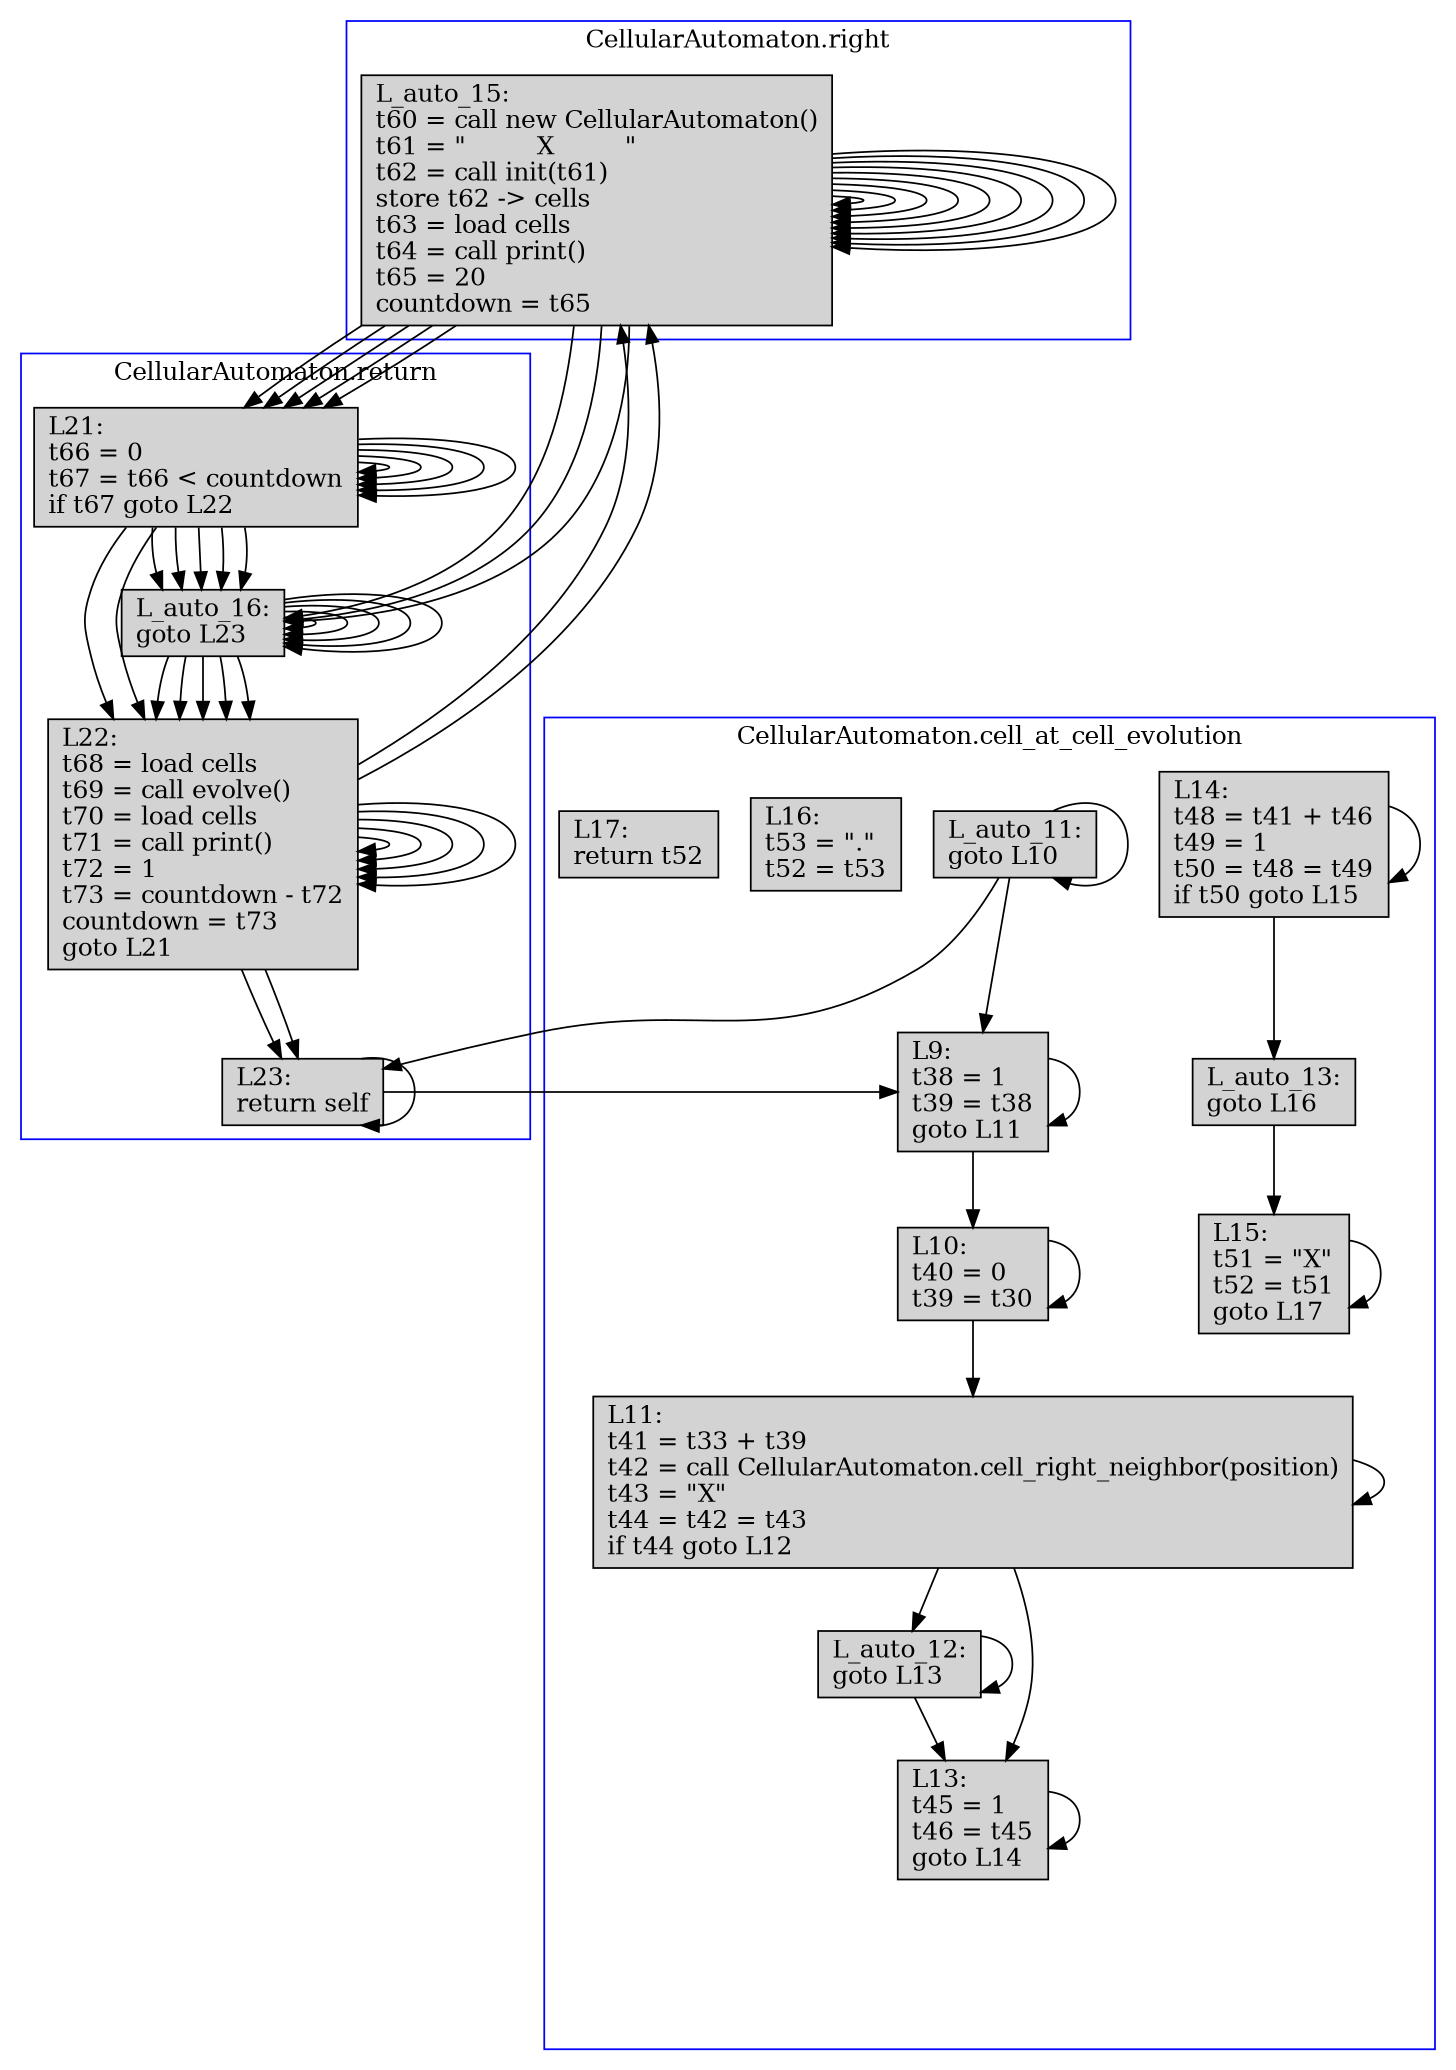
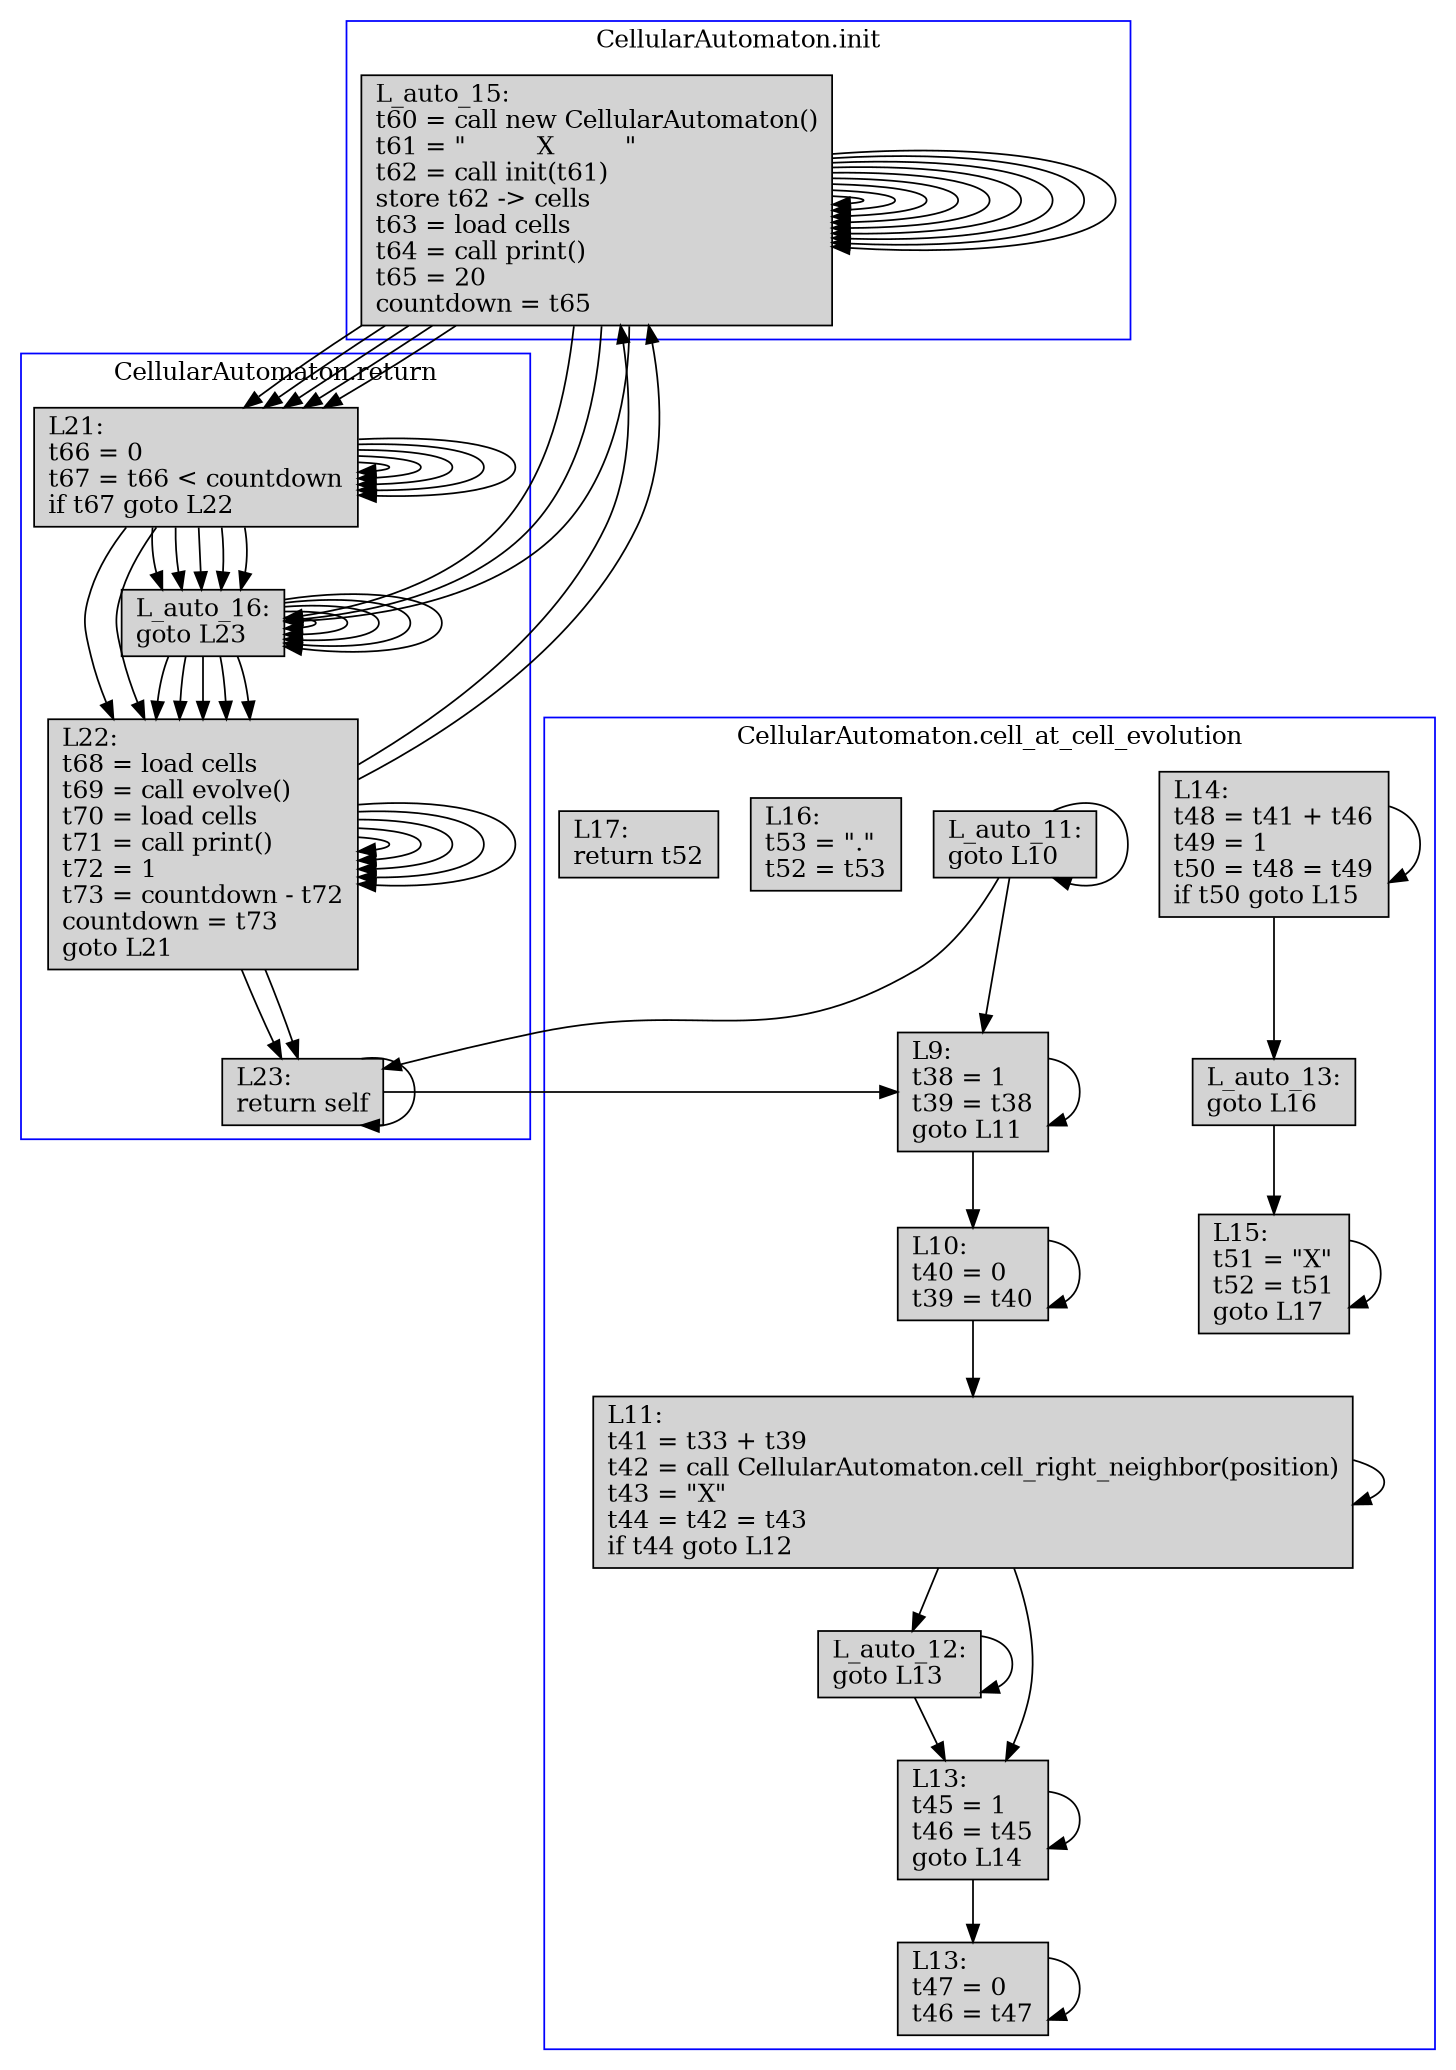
(738, 41) -> (738, 41)
(973, 1274) -> (973, 1274)
none -> (973, 1989)
